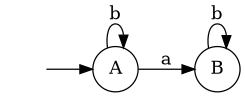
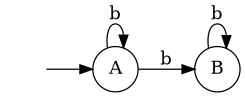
(166, 60) -> (166, 60)
